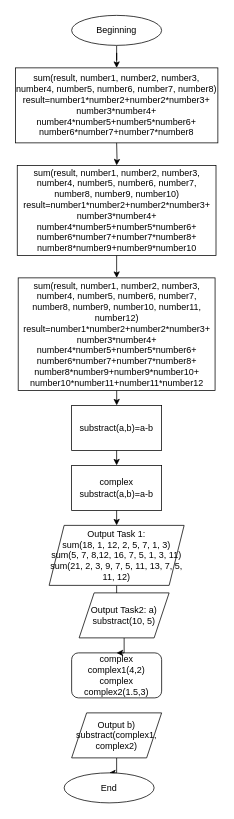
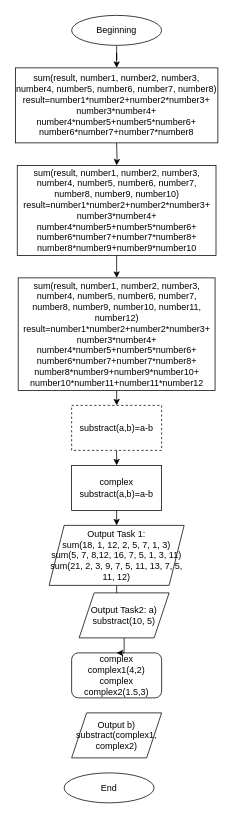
(117, 428) -> (117, 428)
(117, 766) -> none
